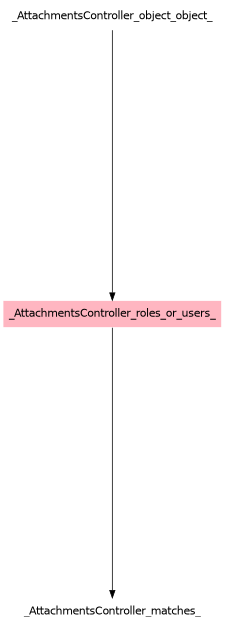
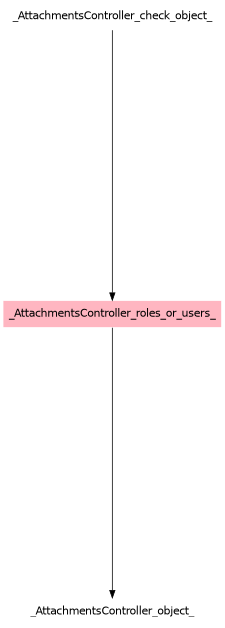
(112, 17) -> (112, 17)
(112, 612) -> (112, 612)
